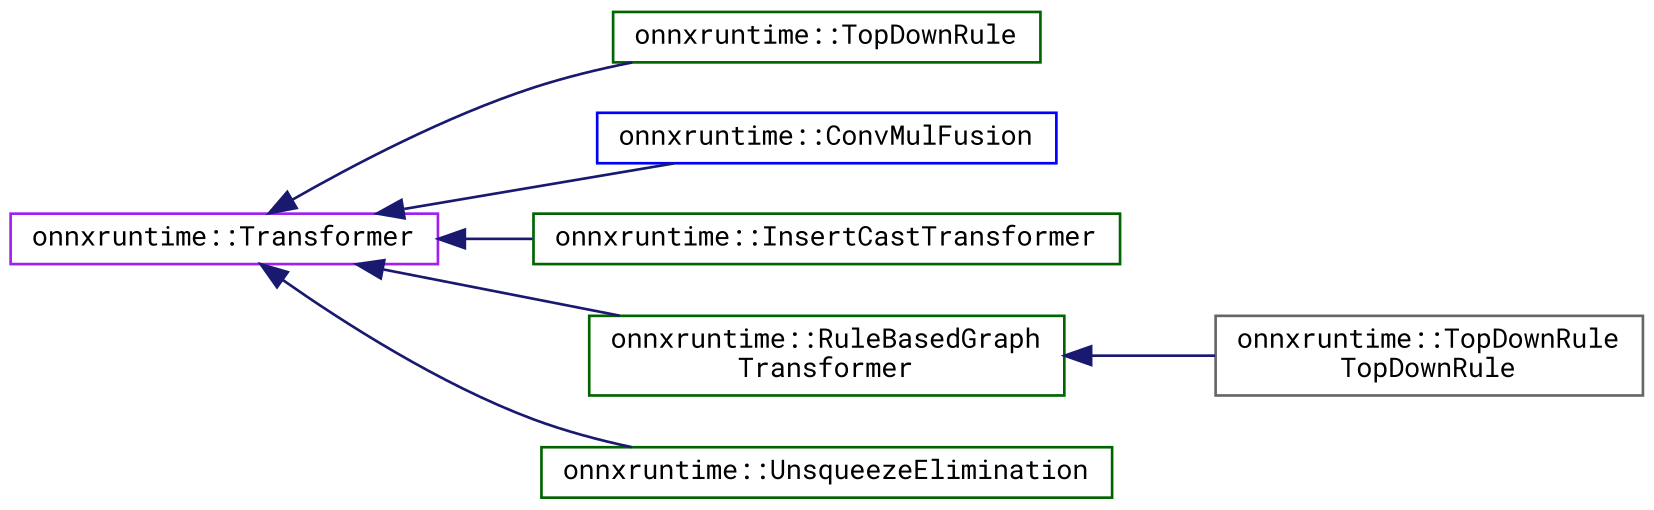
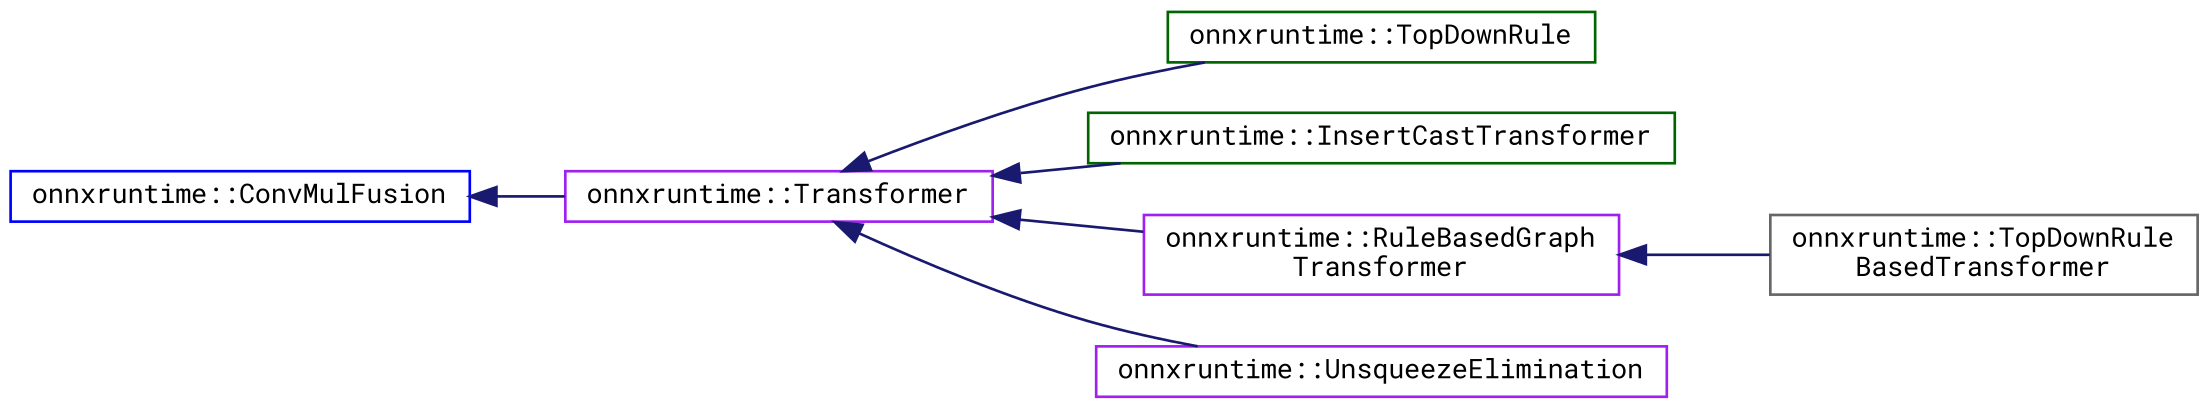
(539, 186) -> (531, 196)
(827, 356) -> (1381, 255)
(1429, 356) -> (1984, 255)
(827, 472) -> (1381, 372)
